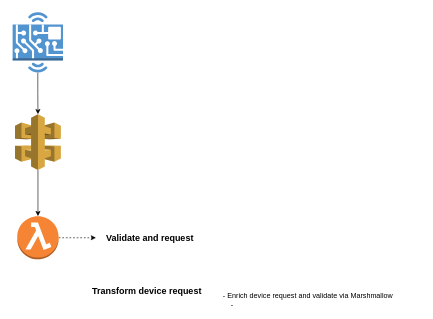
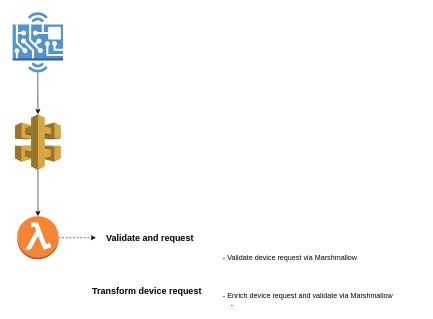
none -> (321, 258)
